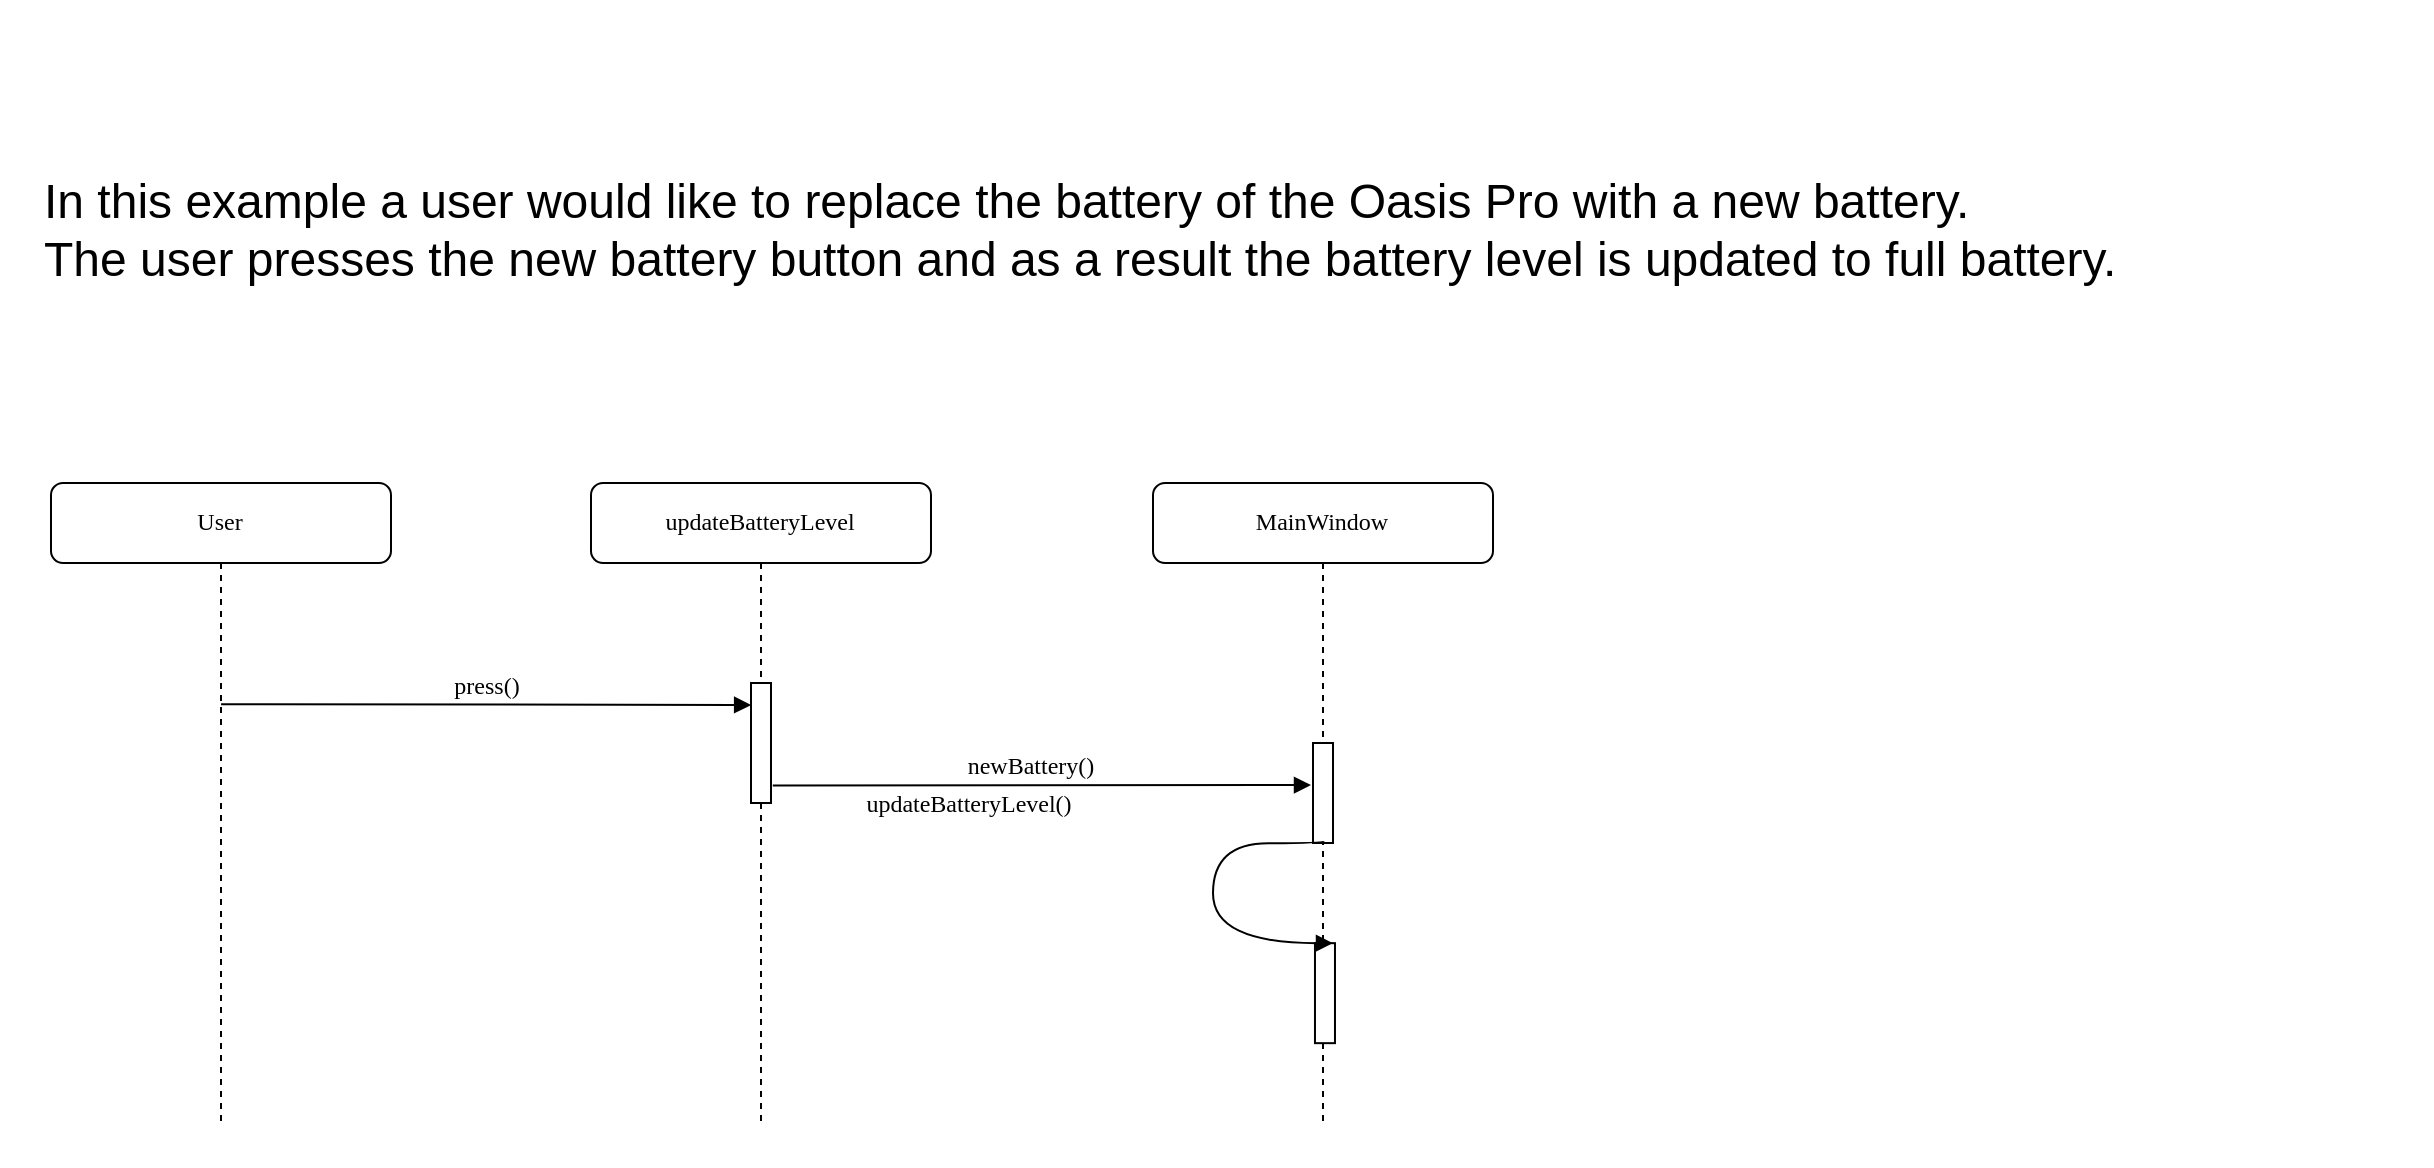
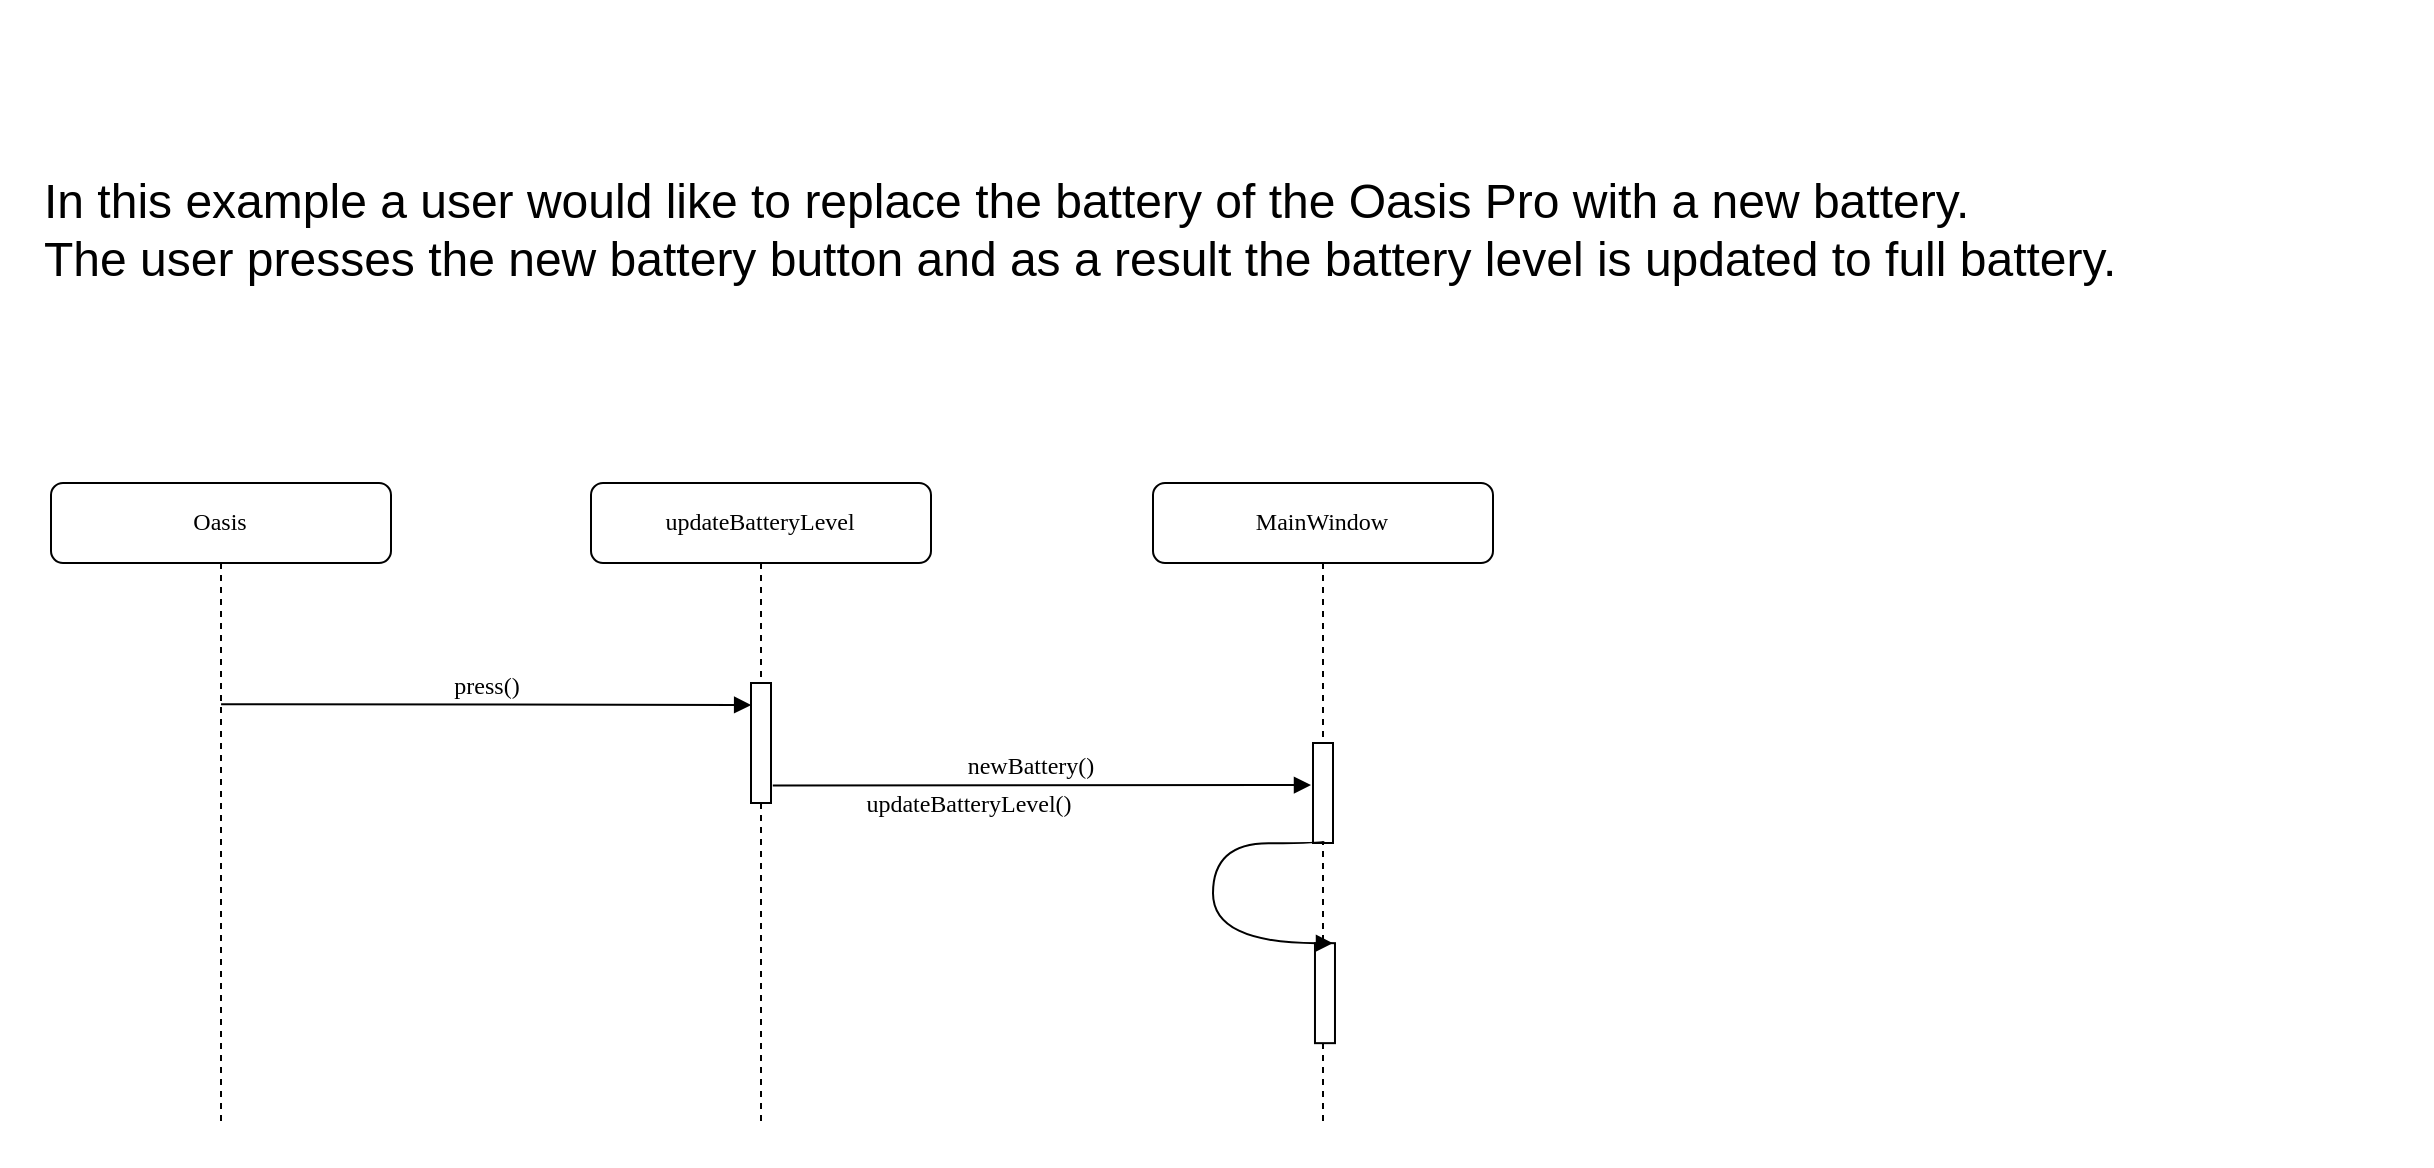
(221, 523) -> (221, 523)
